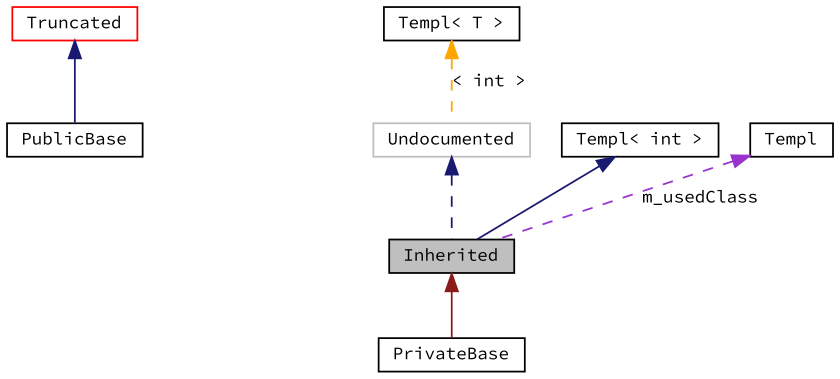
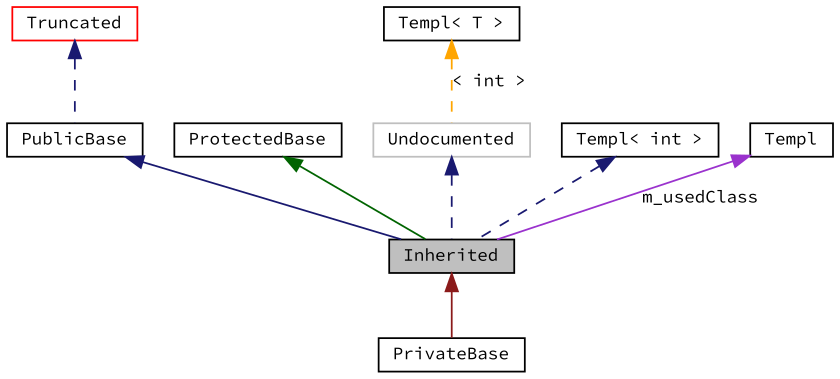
(75, 91) -> (75, 91)
none -> (258, 140)
(615, 200) -> (615, 200)
none -> (272, 201)
(538, 203) -> (538, 203)
